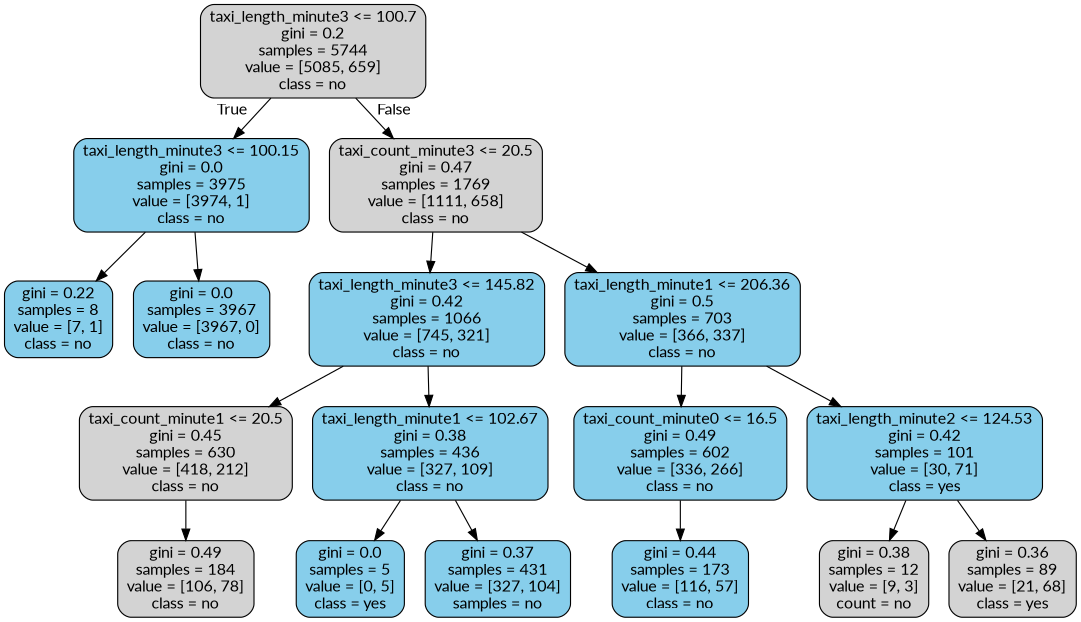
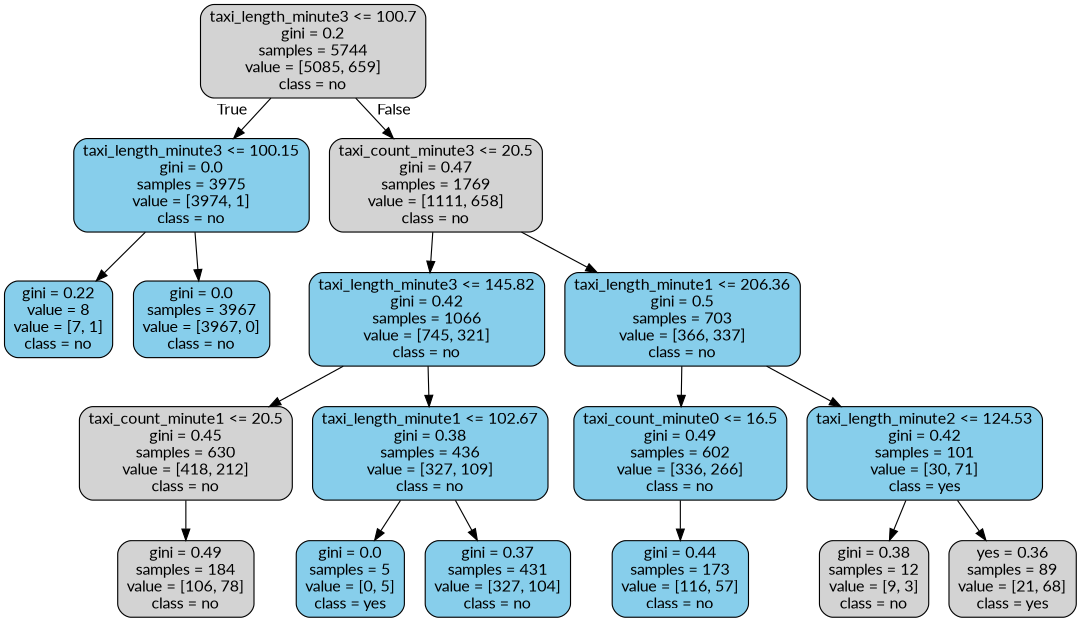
(59, 319) -> (59, 319)
(498, 579) -> (498, 579)
(874, 579) -> (874, 579)
(1013, 579) -> (1013, 579)
